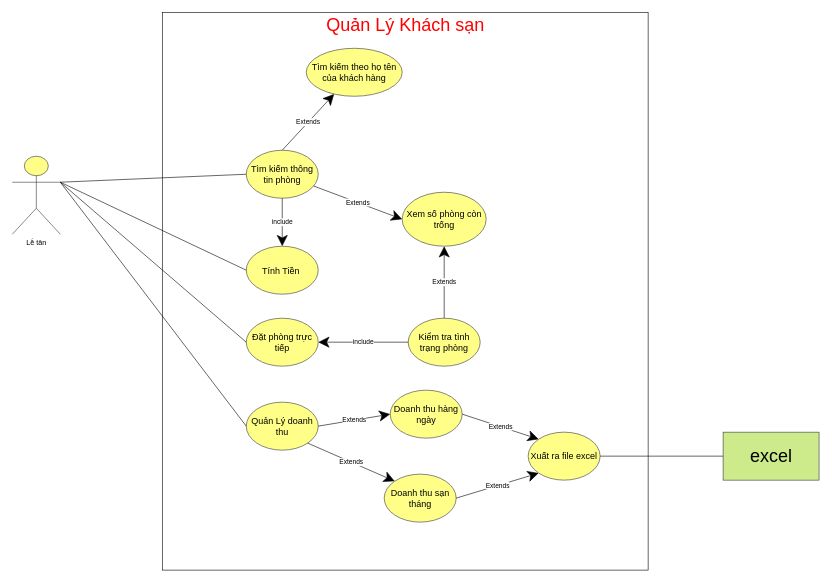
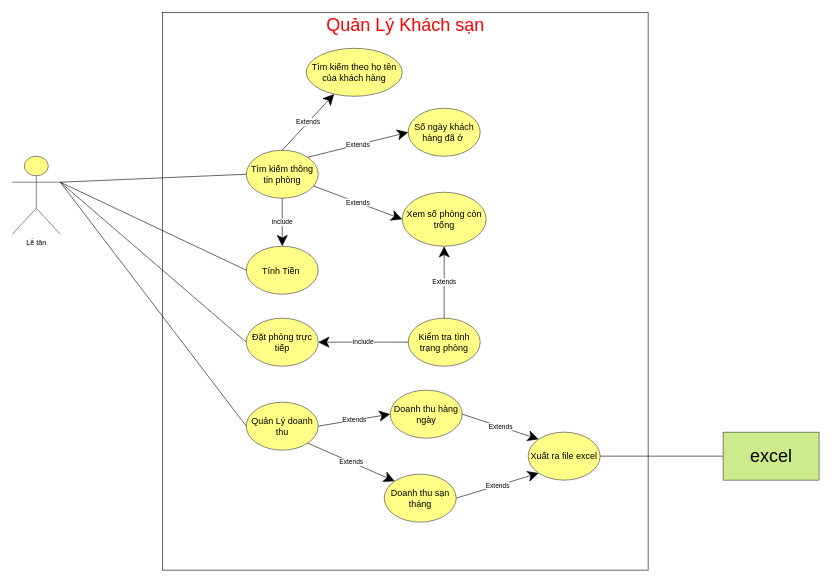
none -> (444, 132)
none -> (354, 146)
